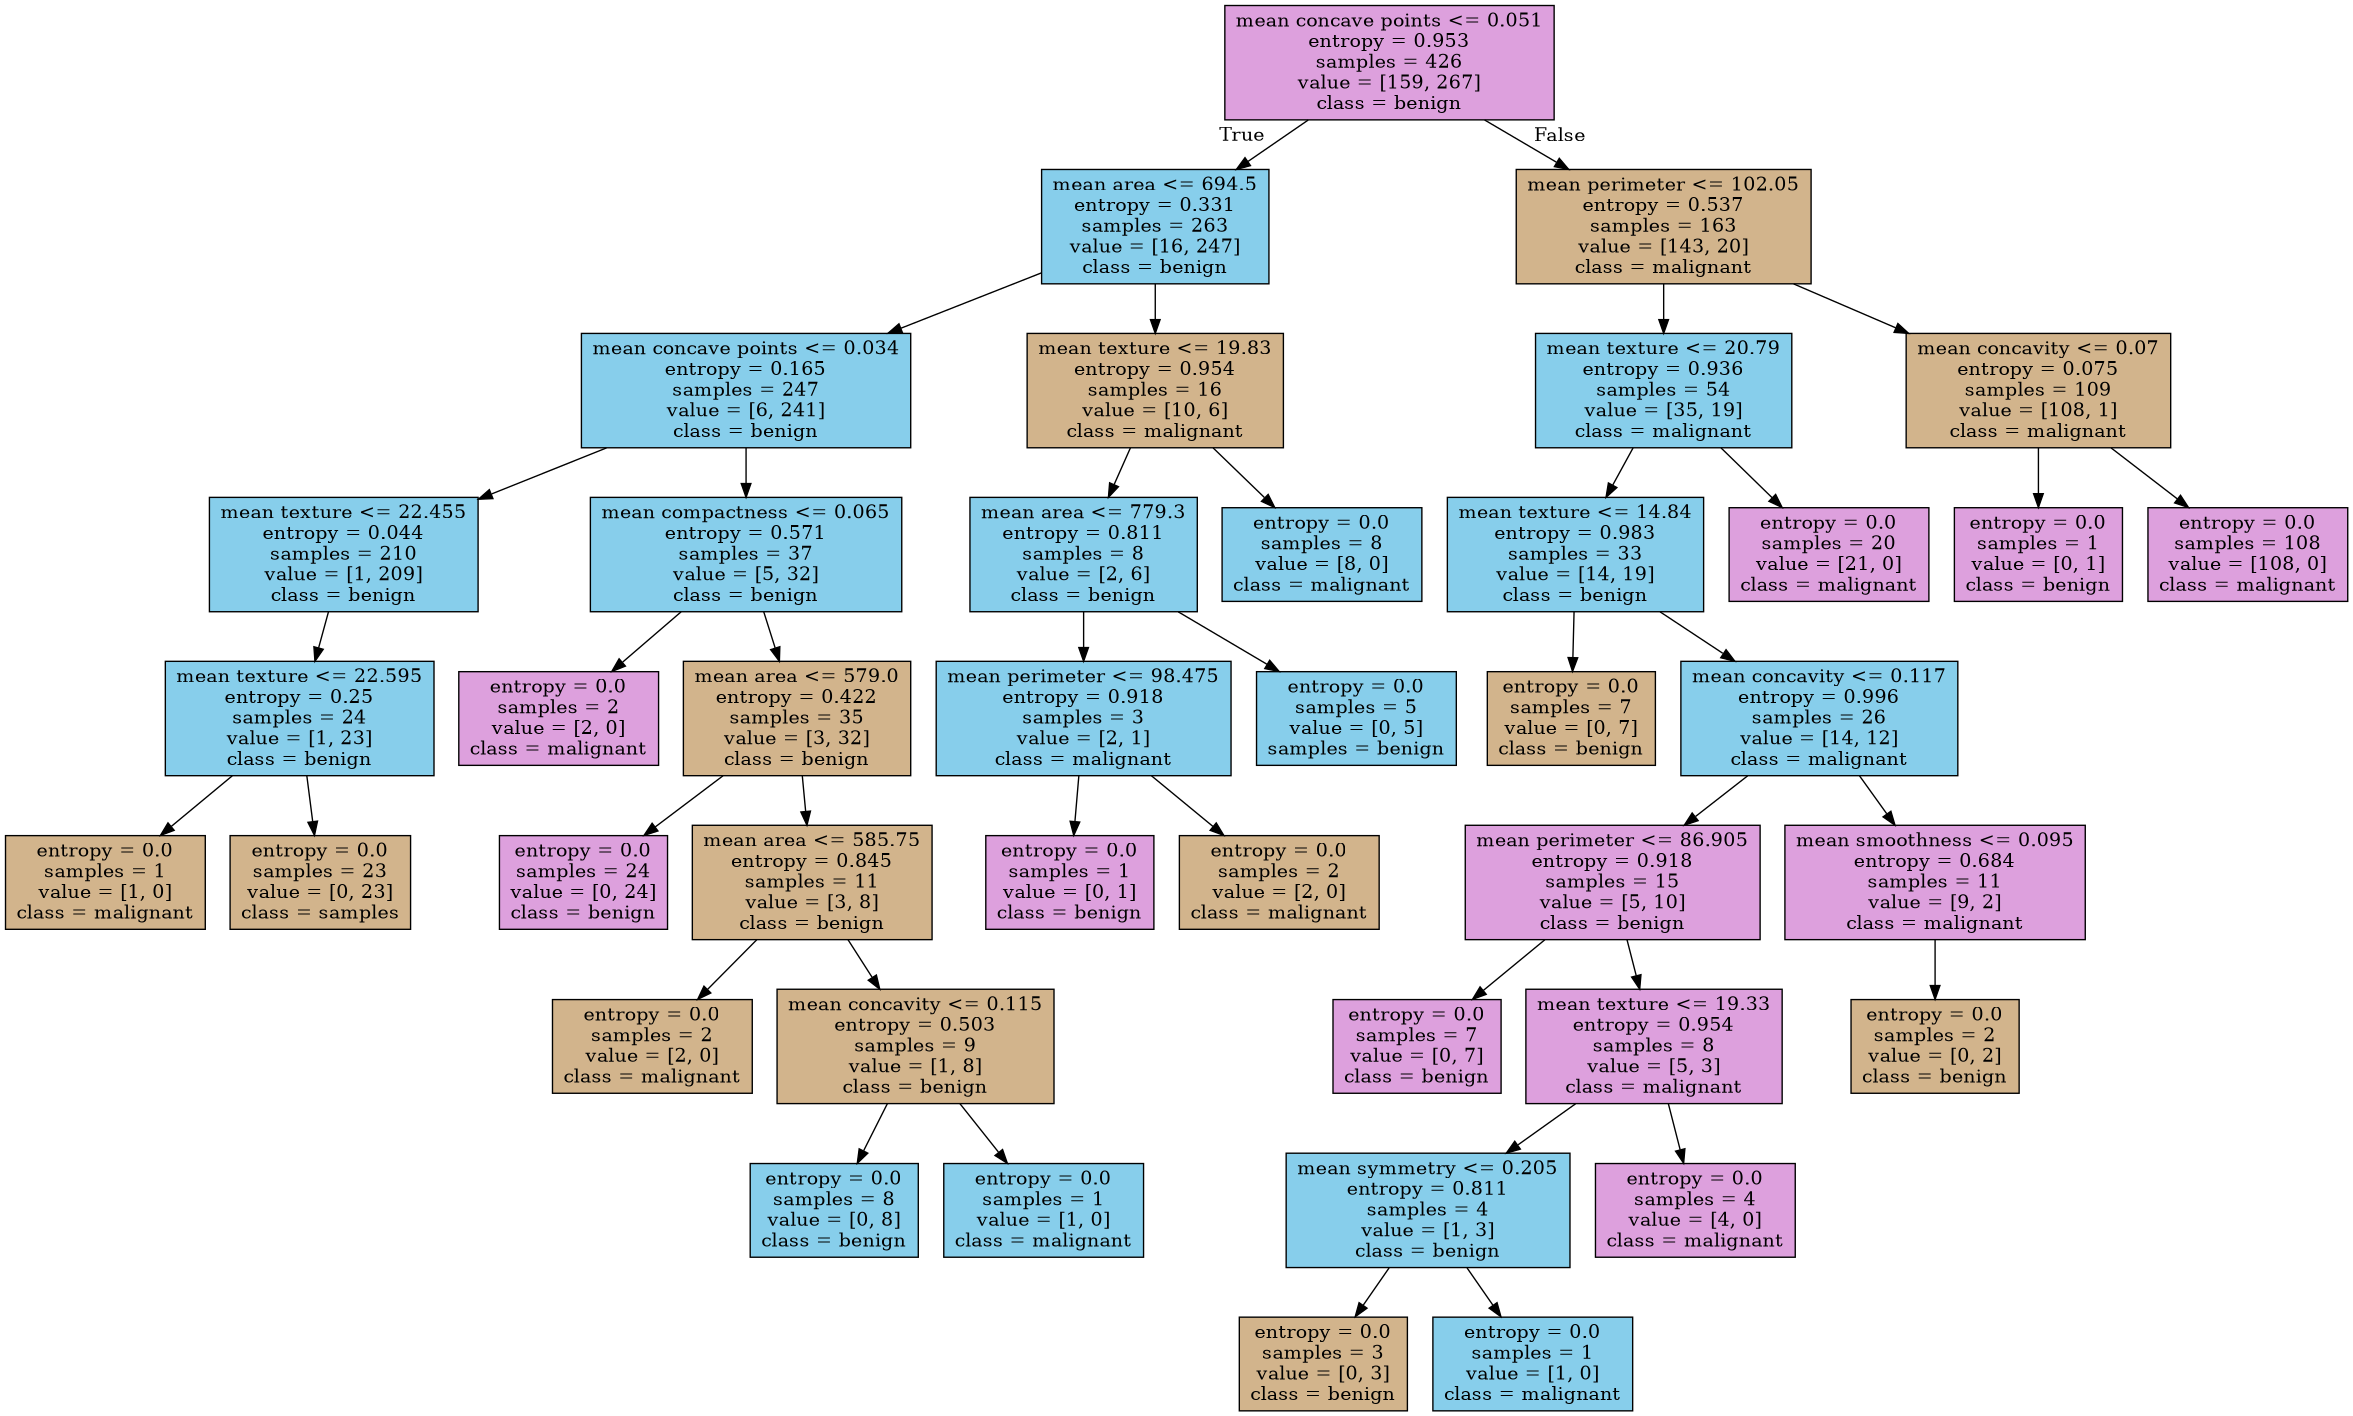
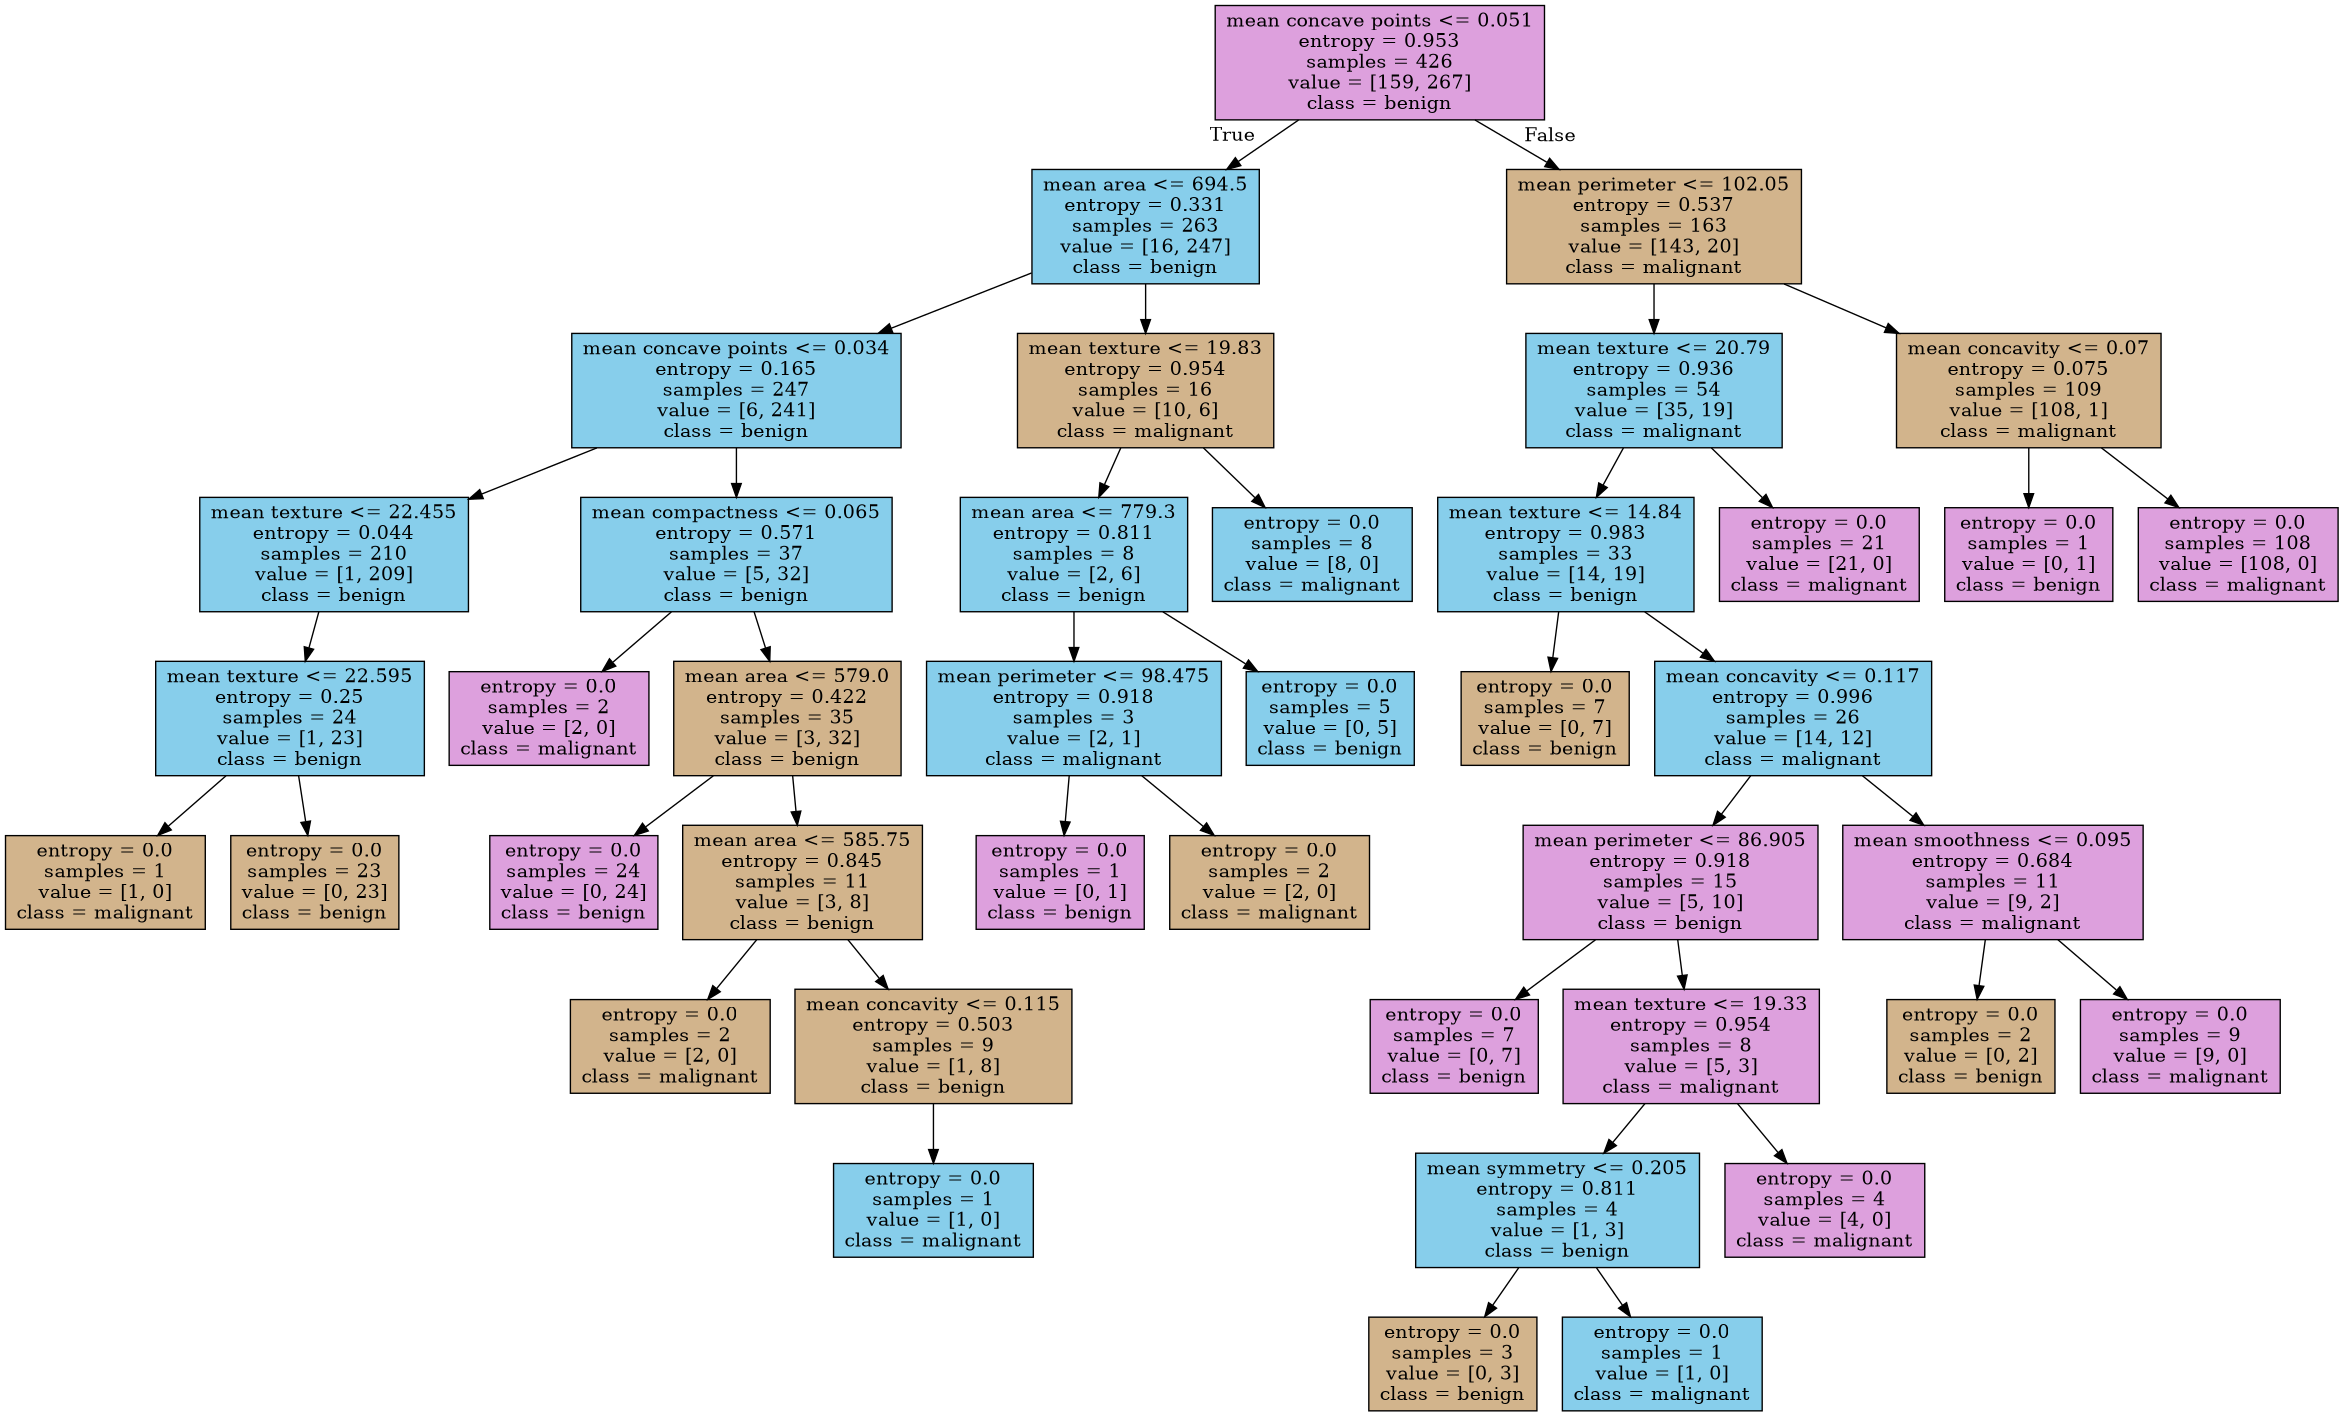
(1829, 555) -> (1819, 555)
(1356, 719) -> (1330, 719)
(320, 882) -> (315, 882)
none -> (2180, 1046)
(834, 1210) -> none
